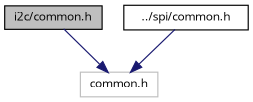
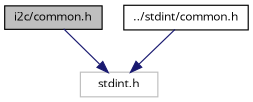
(186, 18) -> (186, 18)
(119, 84) -> (119, 84)
